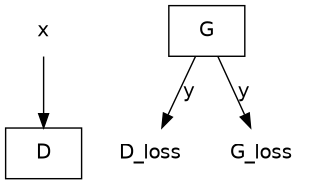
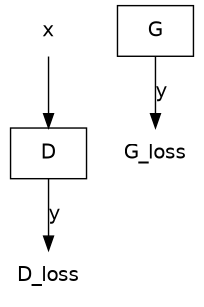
(182, 86) -> (49, 207)
